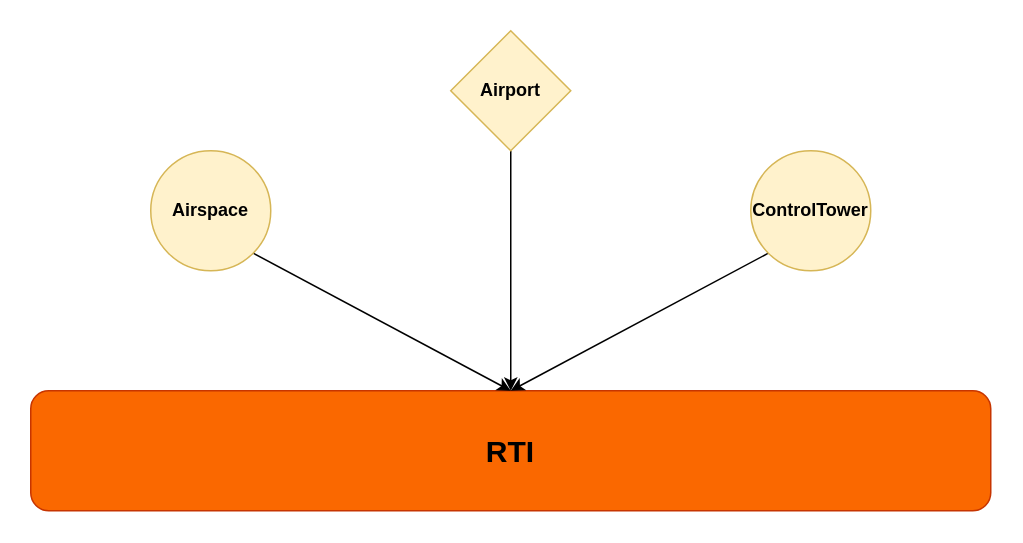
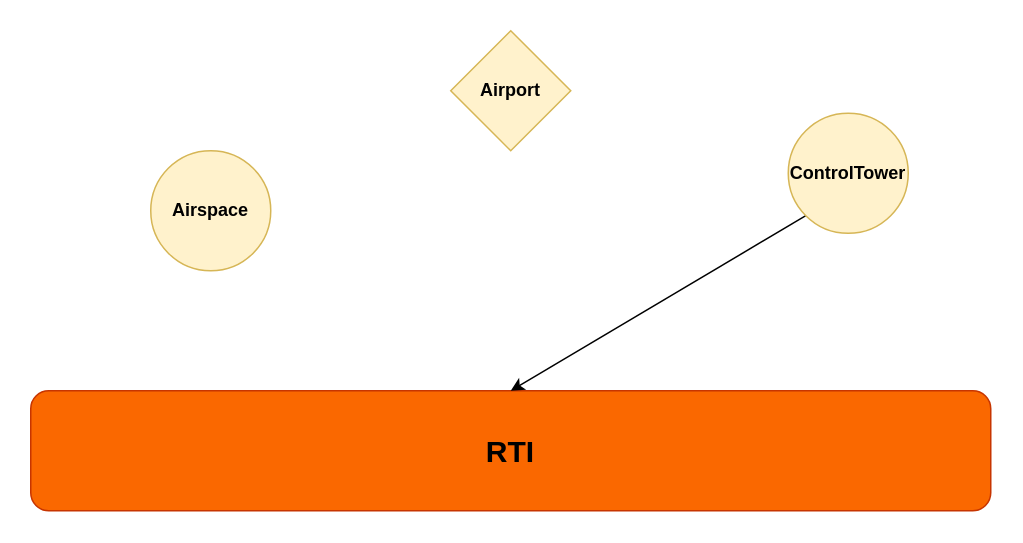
(811, 211) -> (848, 173)
(511, 266) -> none
(378, 320) -> none
